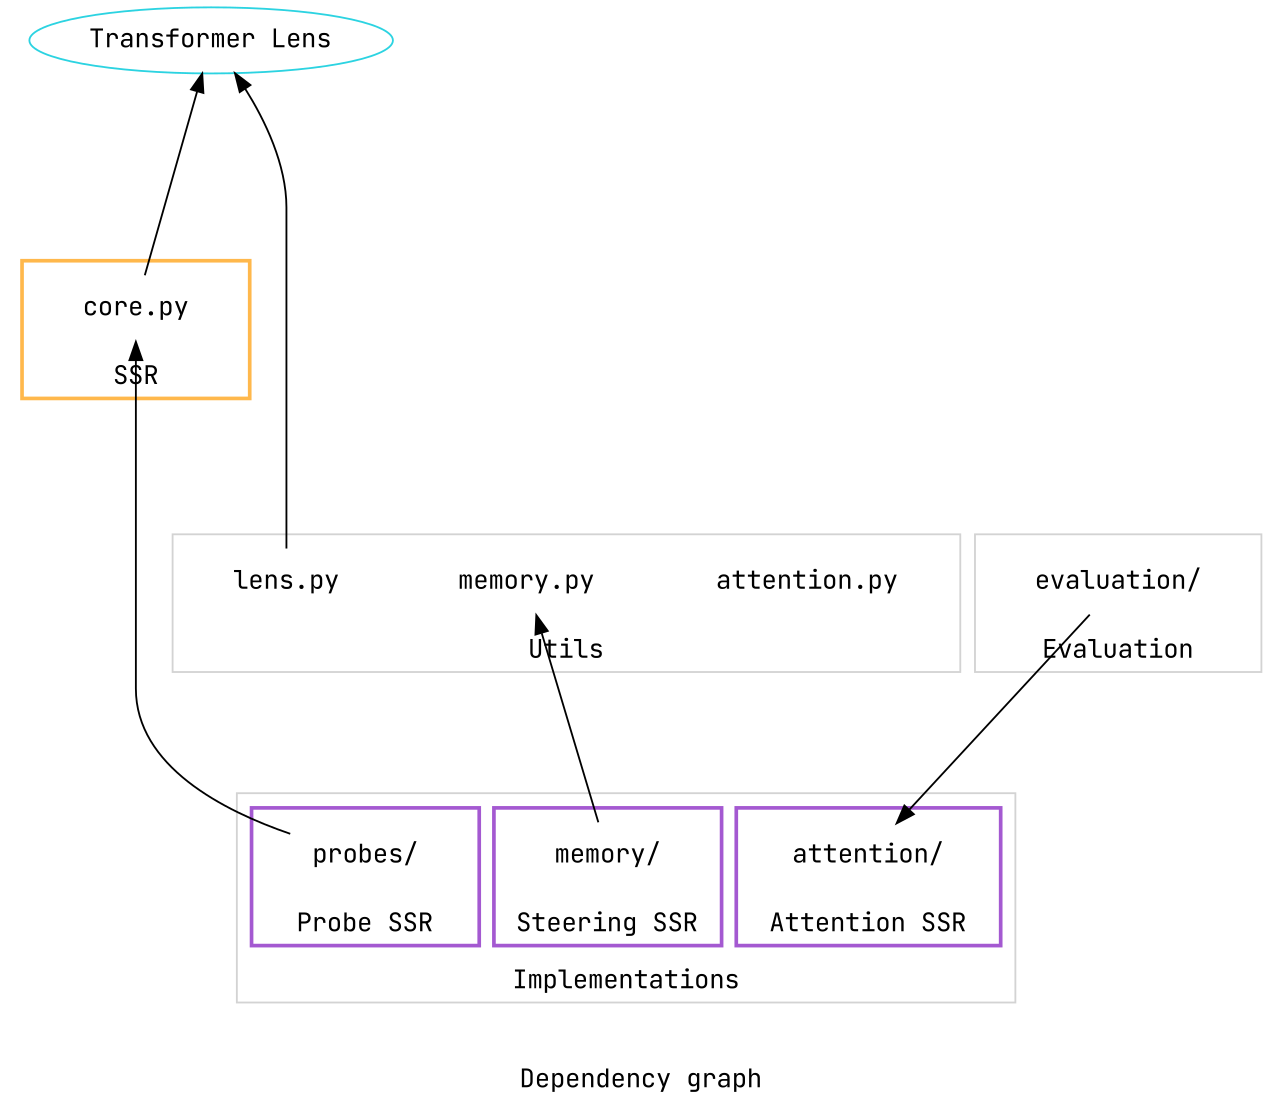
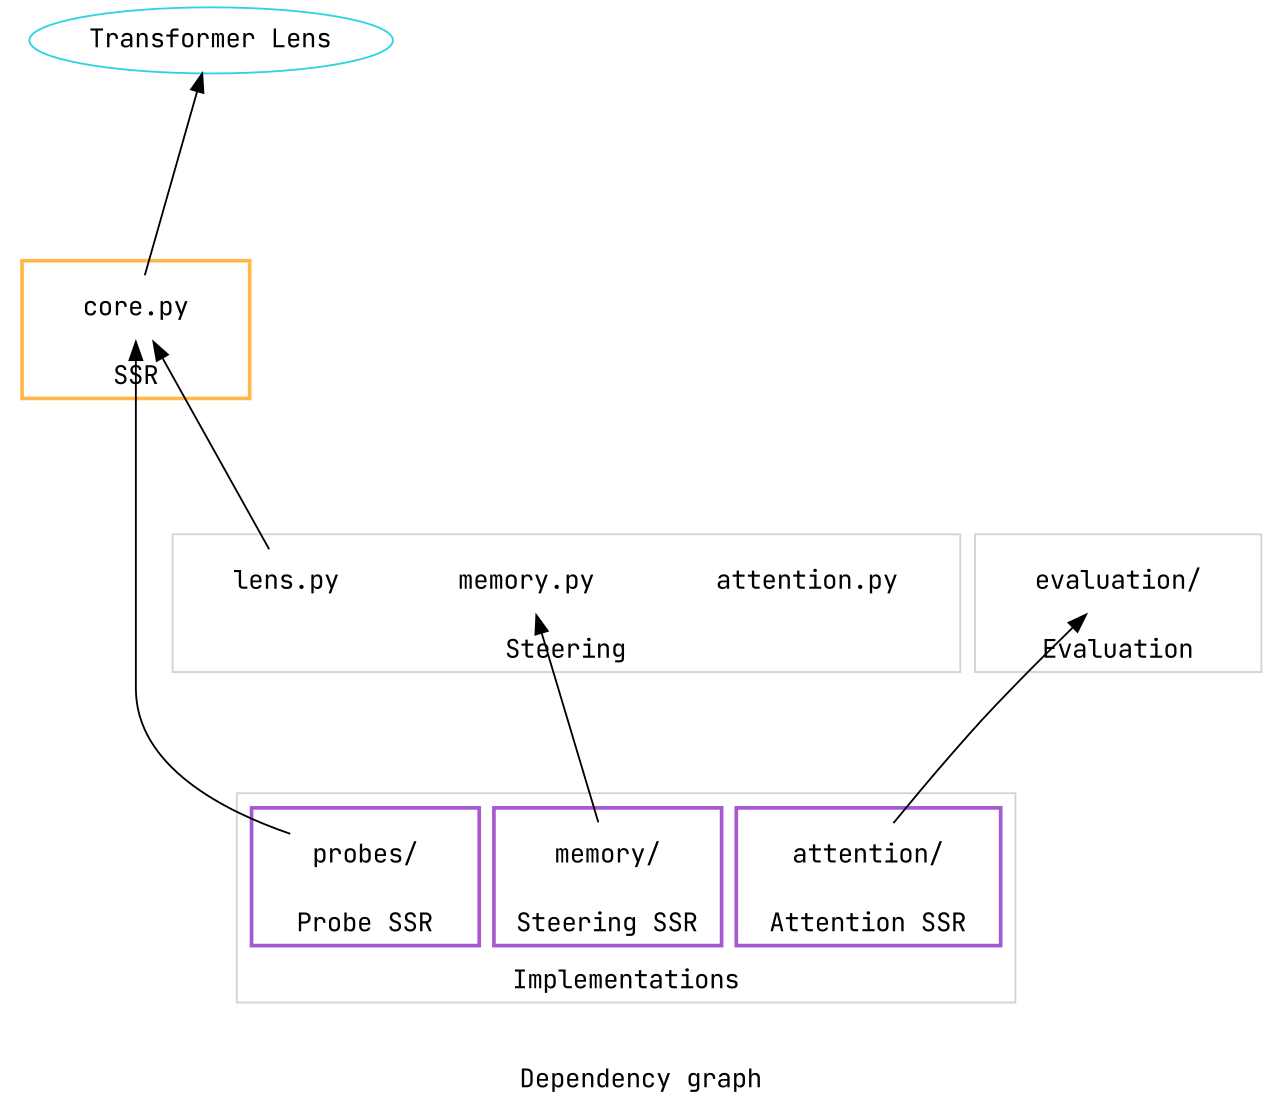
(286, 314) -> (216, 454)
(566, 651) -> (566, 651)
(1000, 712) -> (980, 722)
